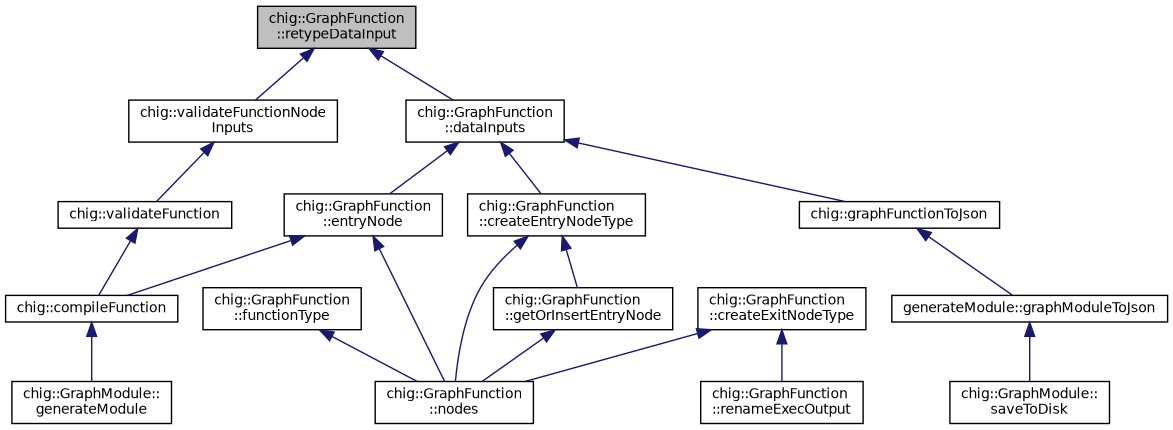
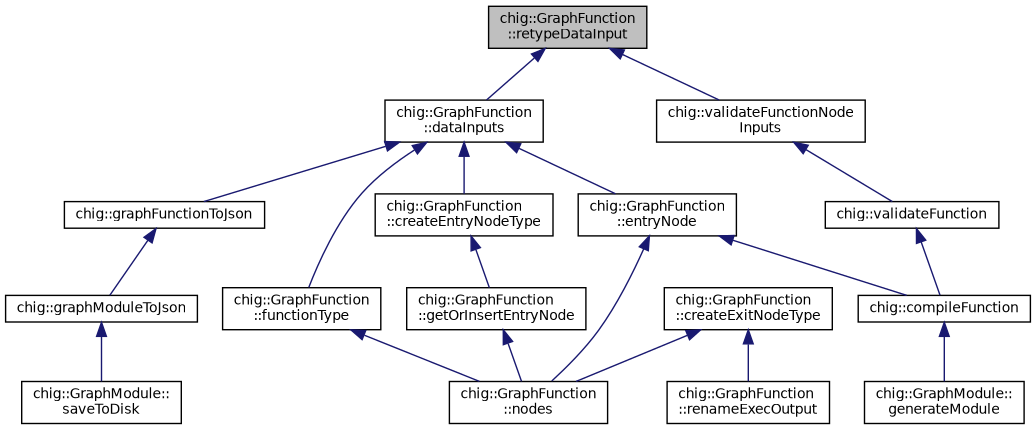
none -> (349, 209)
(472, 306) -> none
(1030, 309) -> (102, 309)
